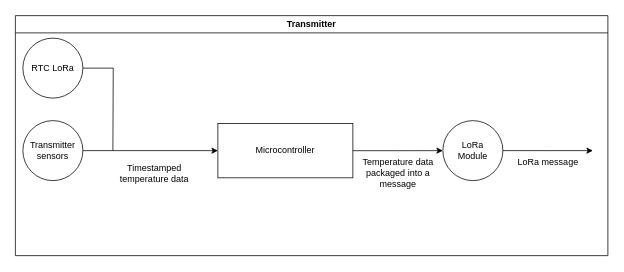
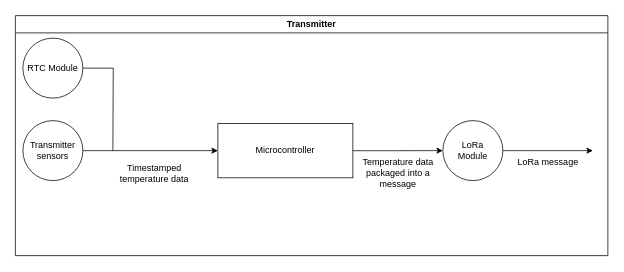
(53, 68) -> (53, 68)
